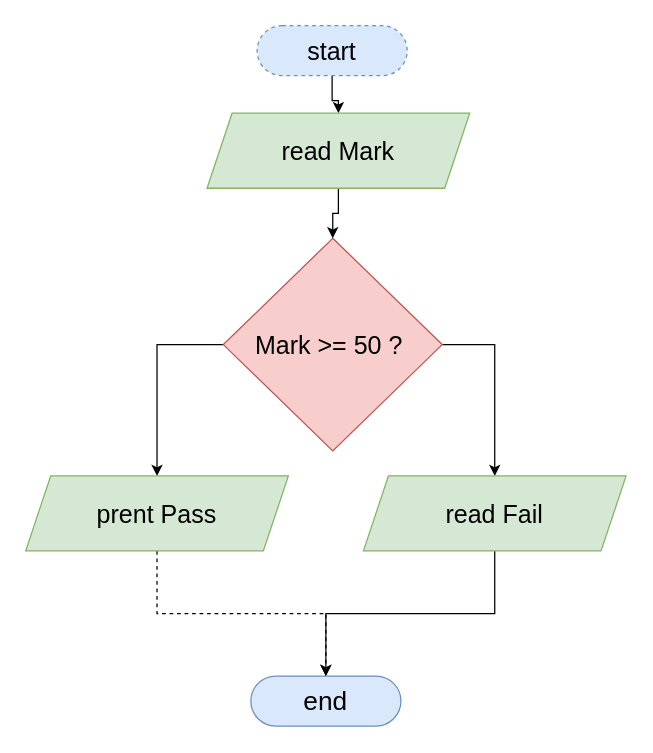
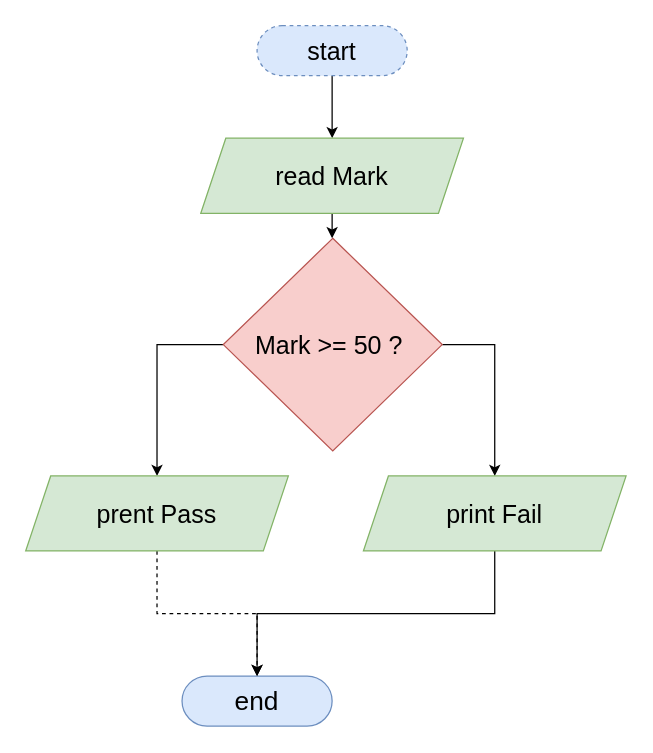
(338, 151) -> (332, 176)
(494, 513) -> (494, 513)
(326, 701) -> (257, 701)
